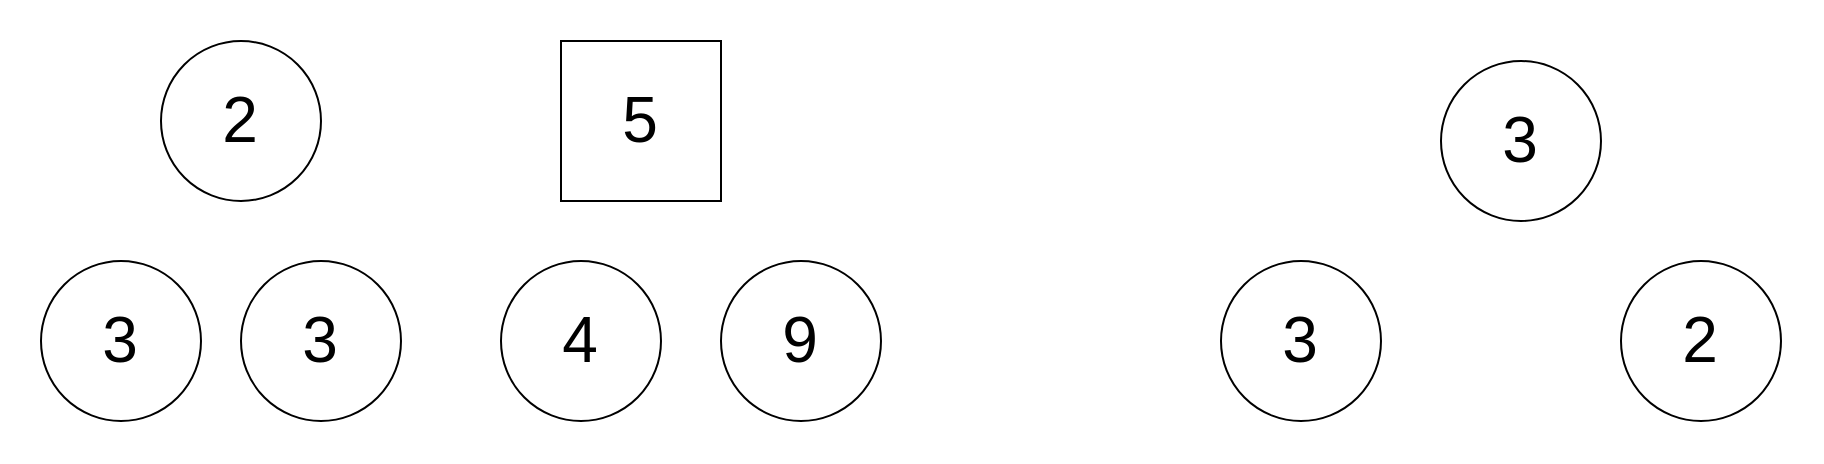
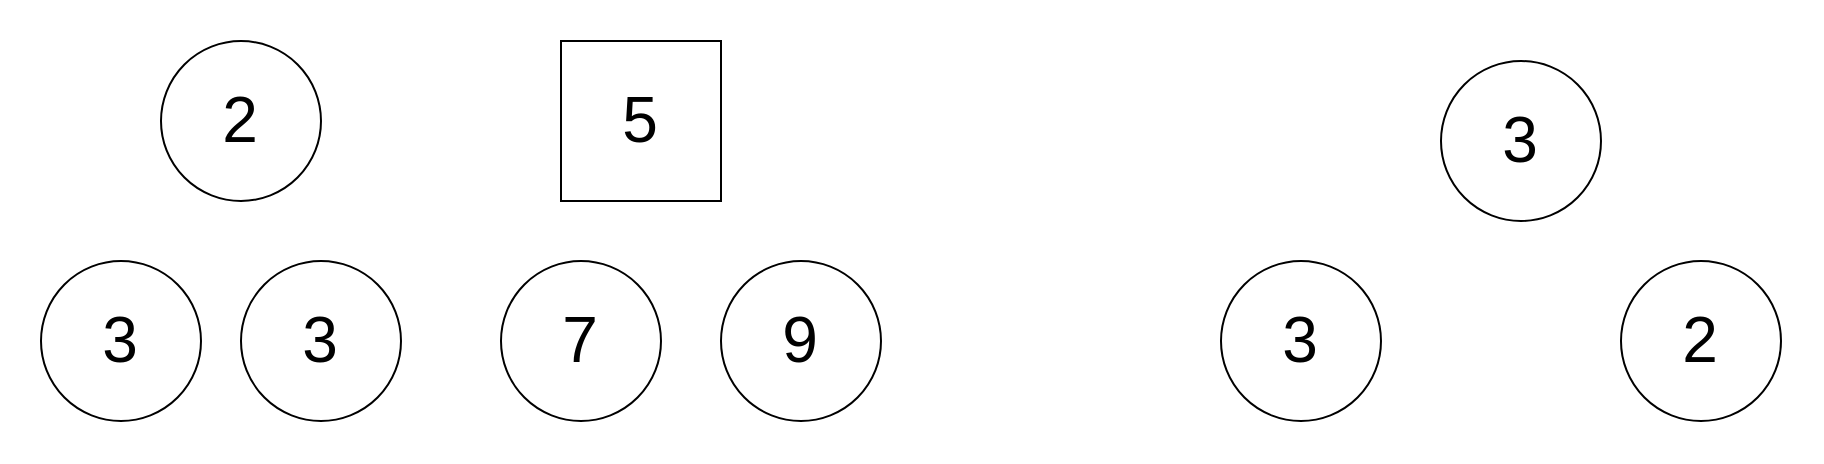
(581, 341) -> (581, 341)
